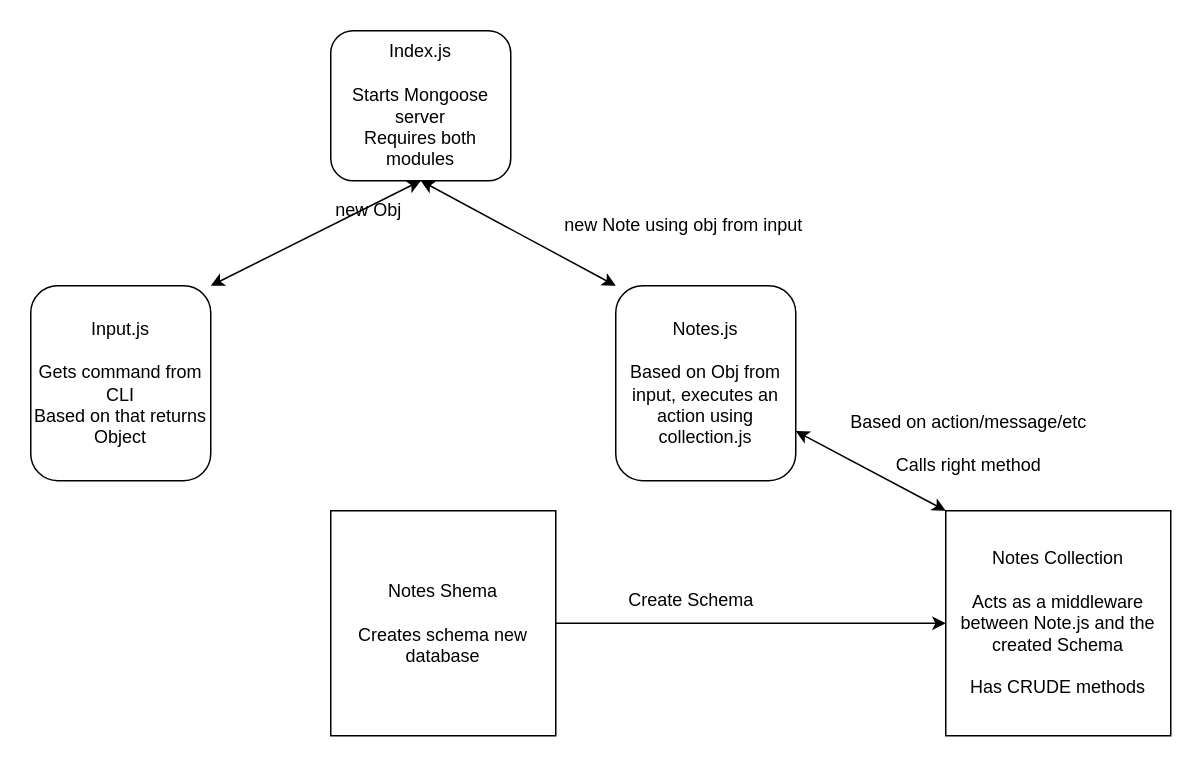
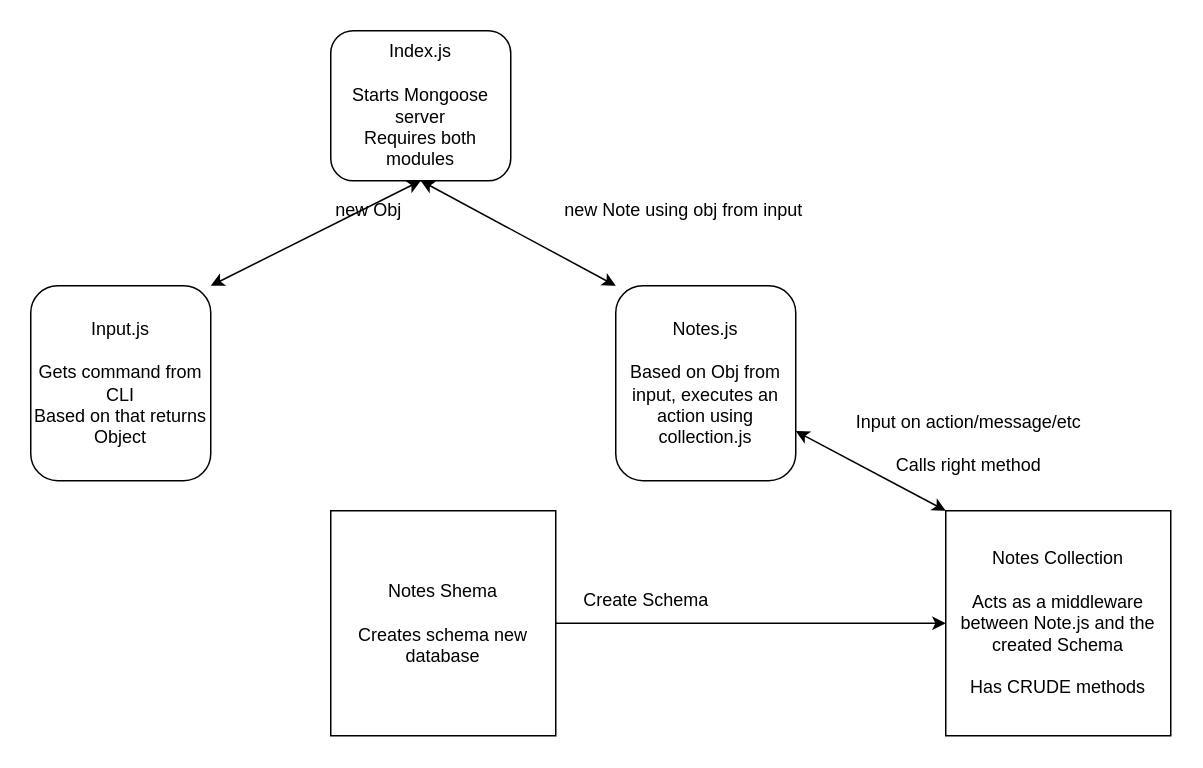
(683, 226) -> (683, 211)
(969, 443) -> (969, 443)
(691, 601) -> (646, 601)
